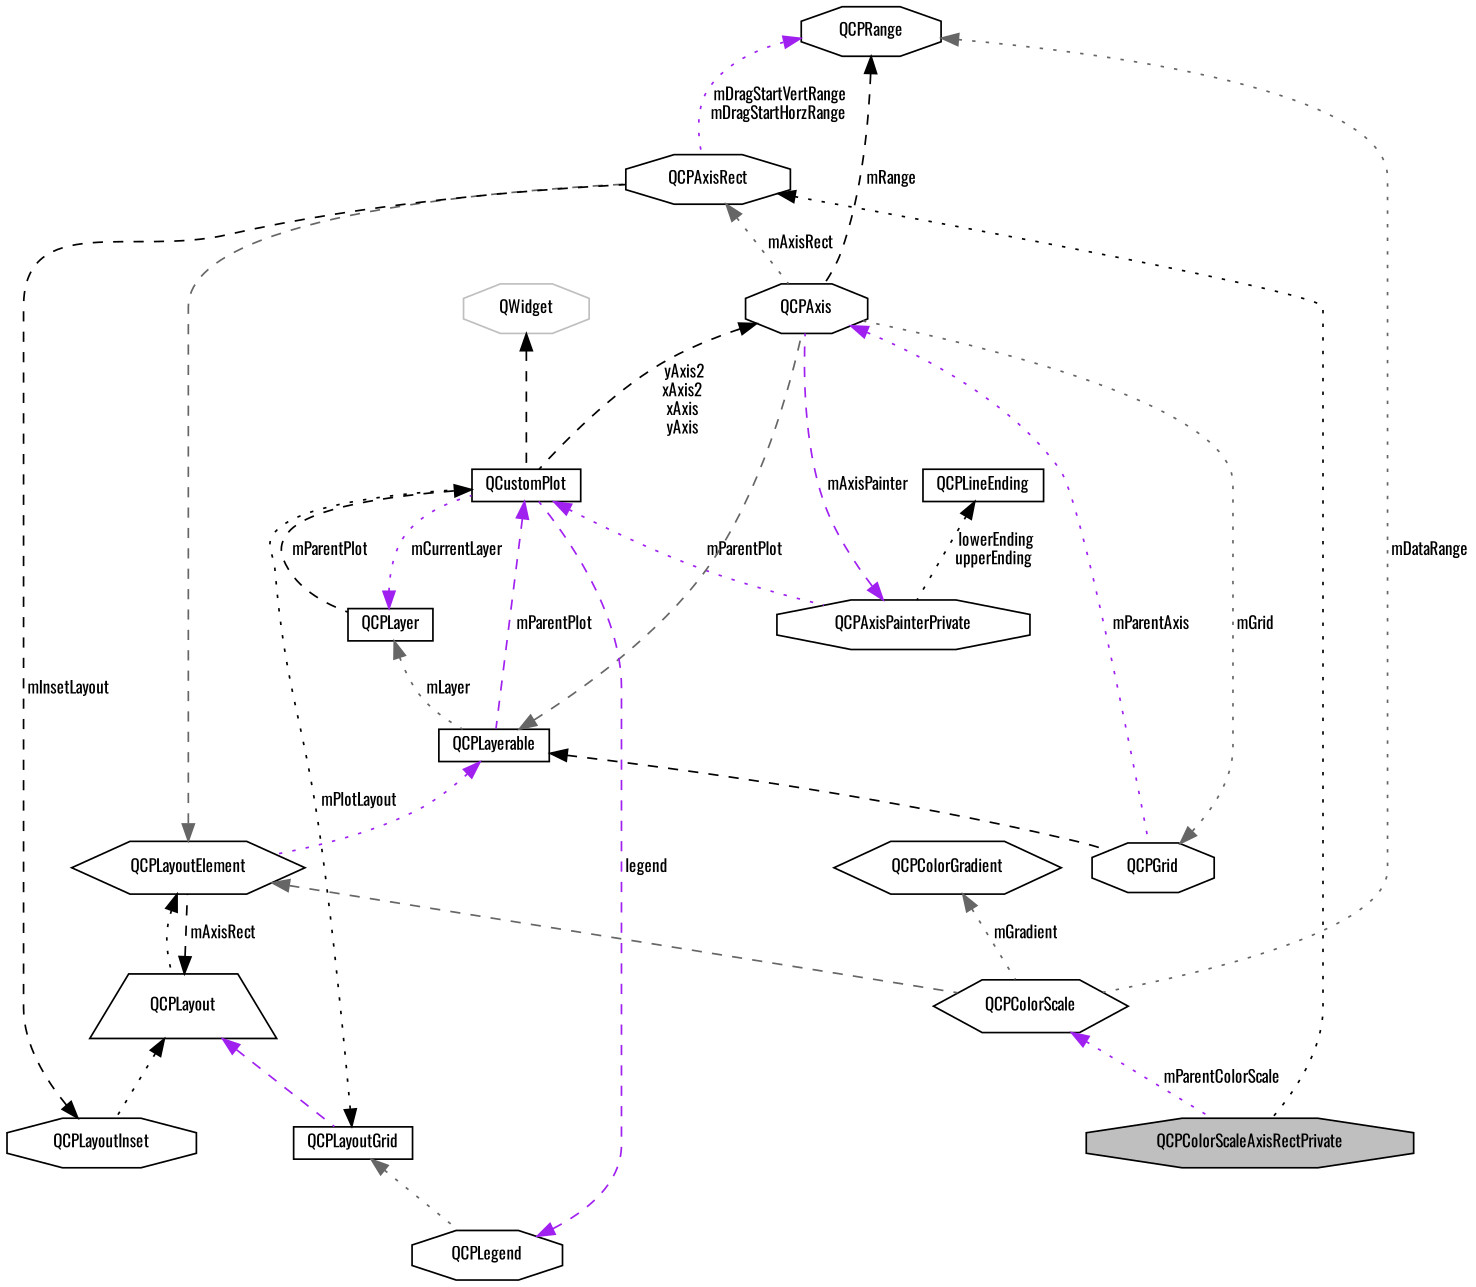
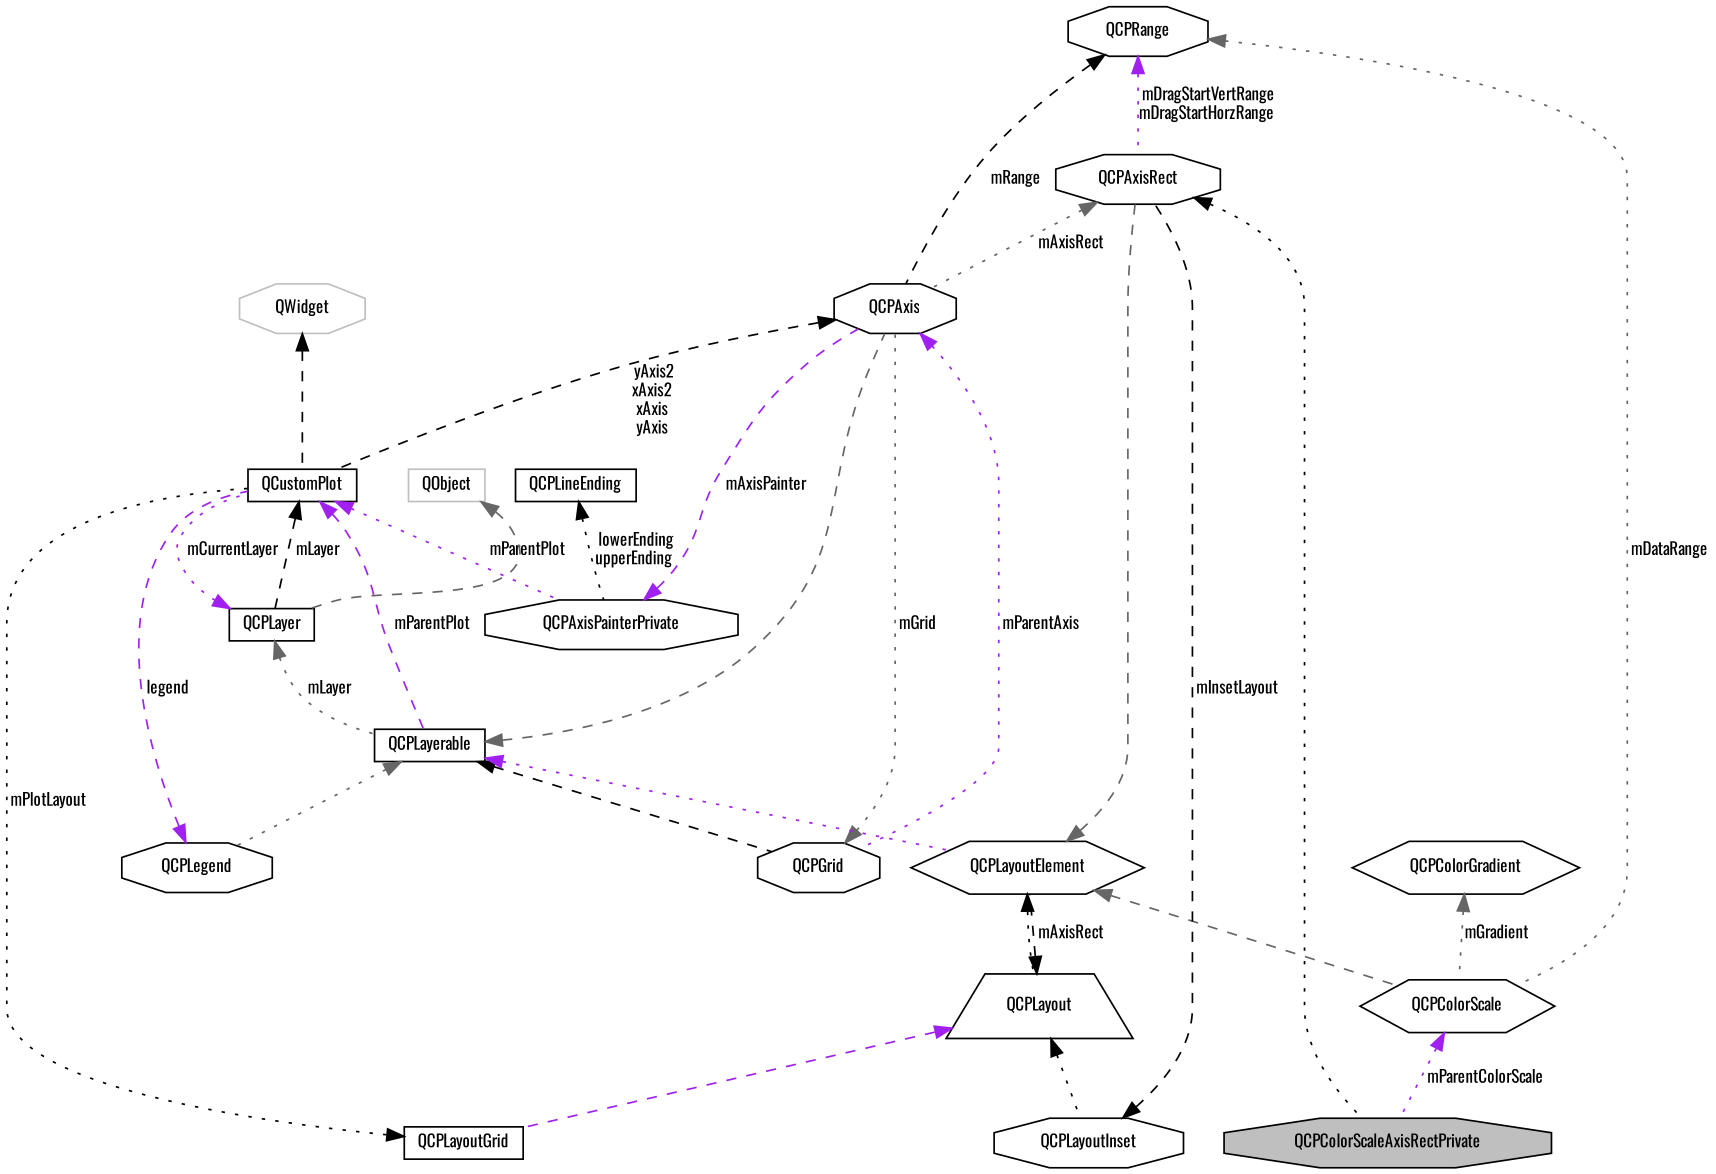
none -> (447, 485)
(328, 551) -> (316, 551)
(422, 1200) -> (311, 808)
